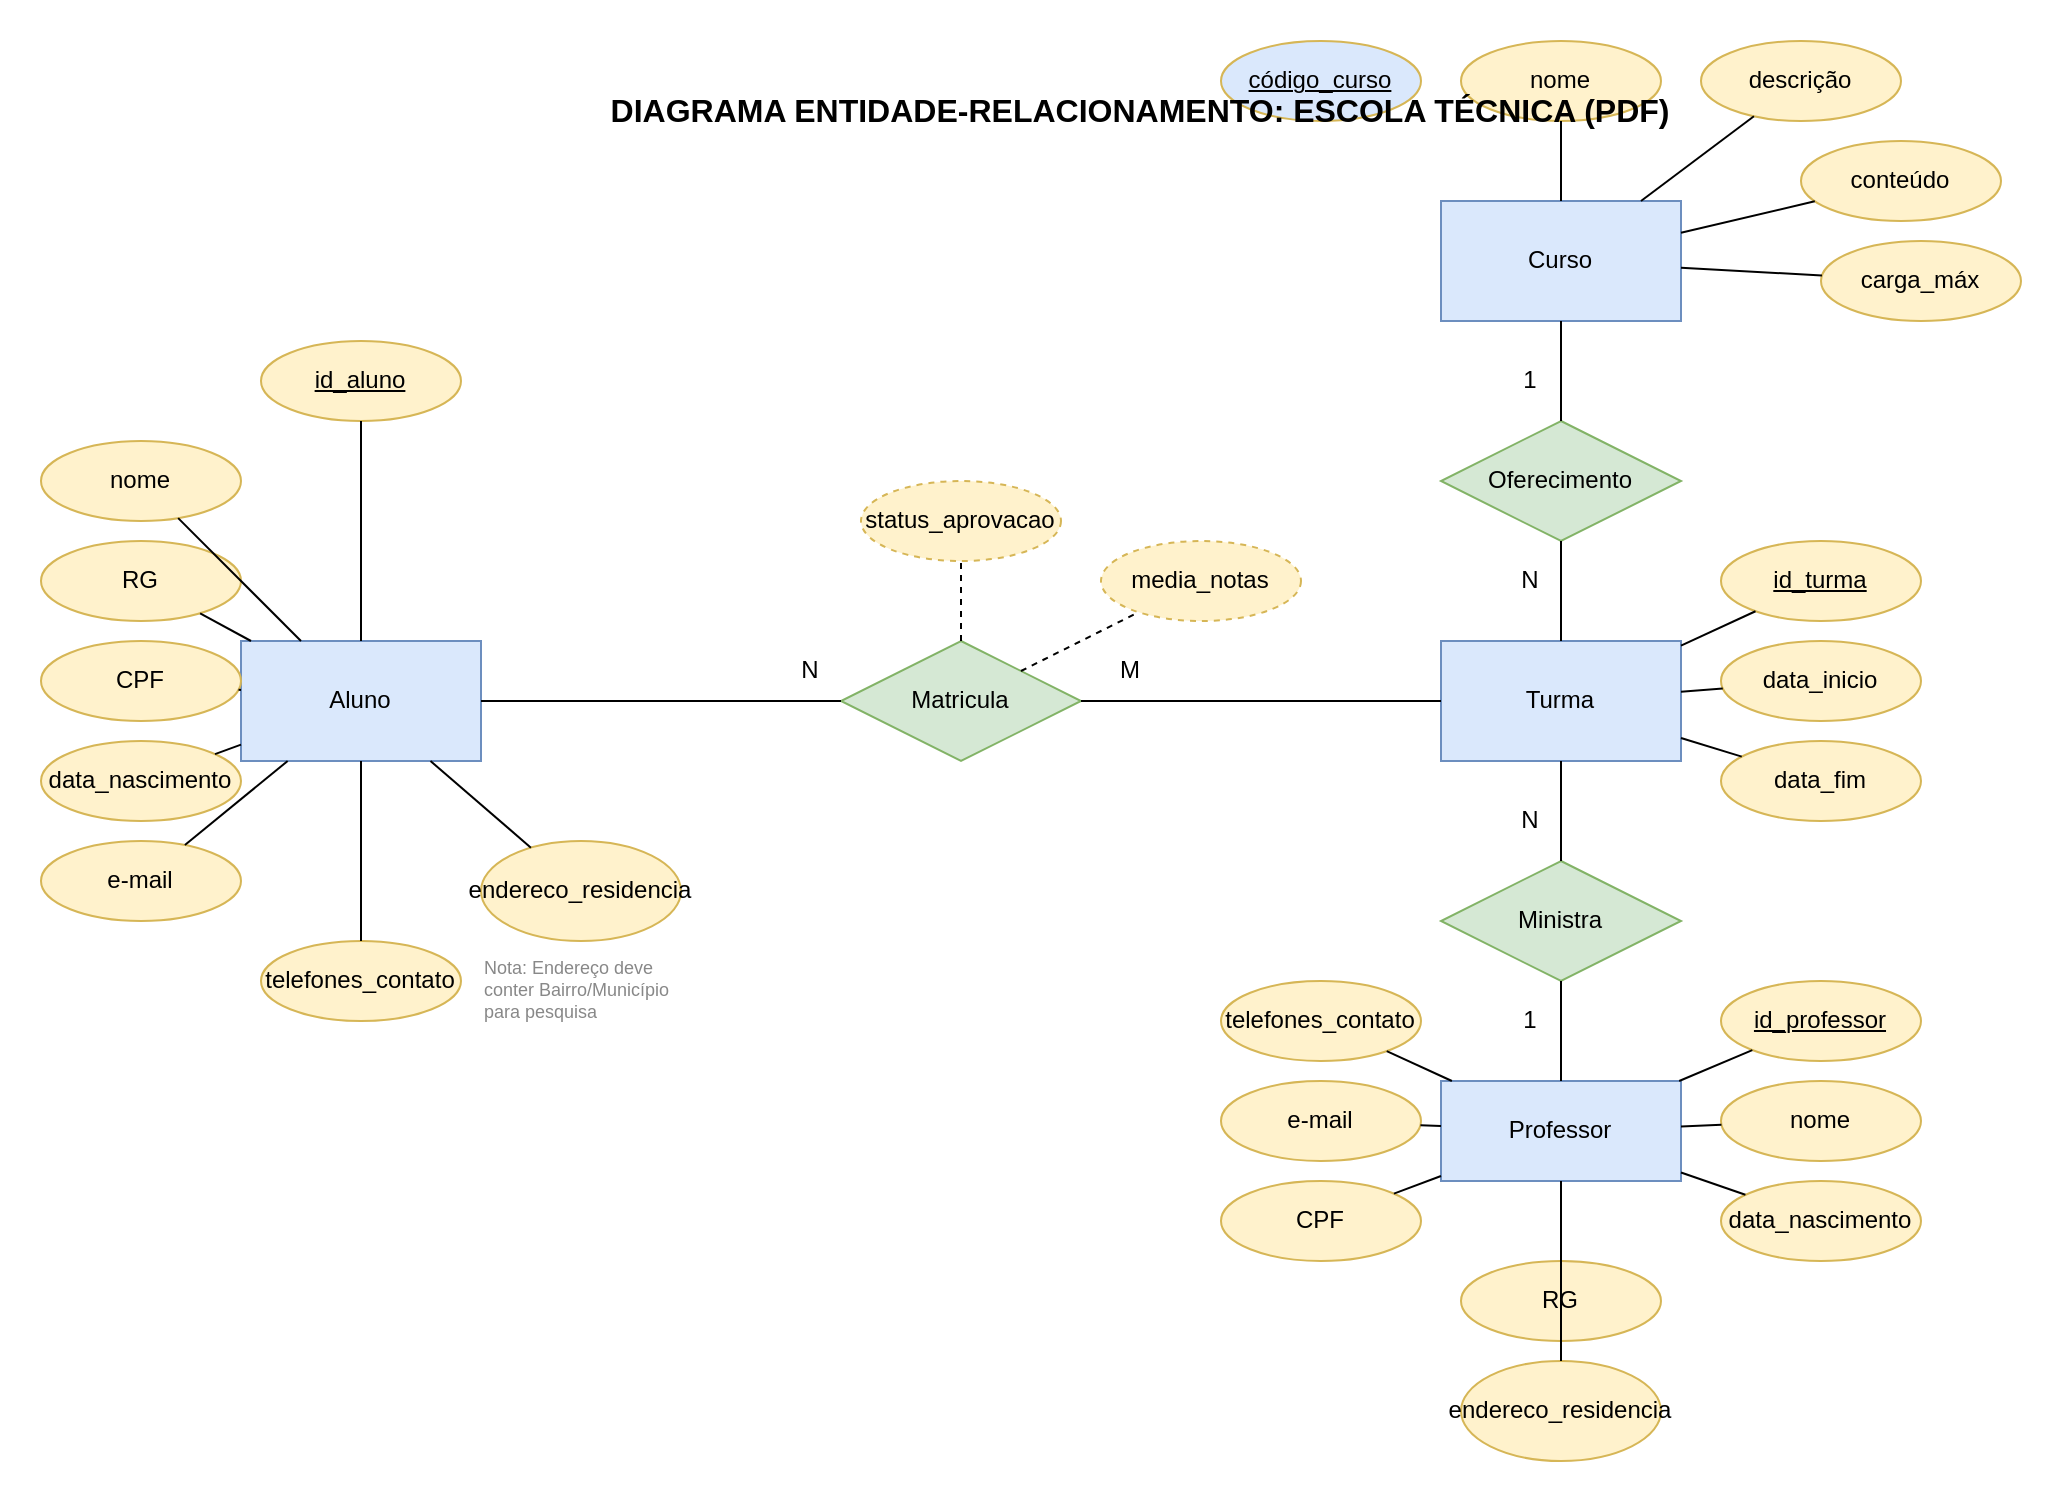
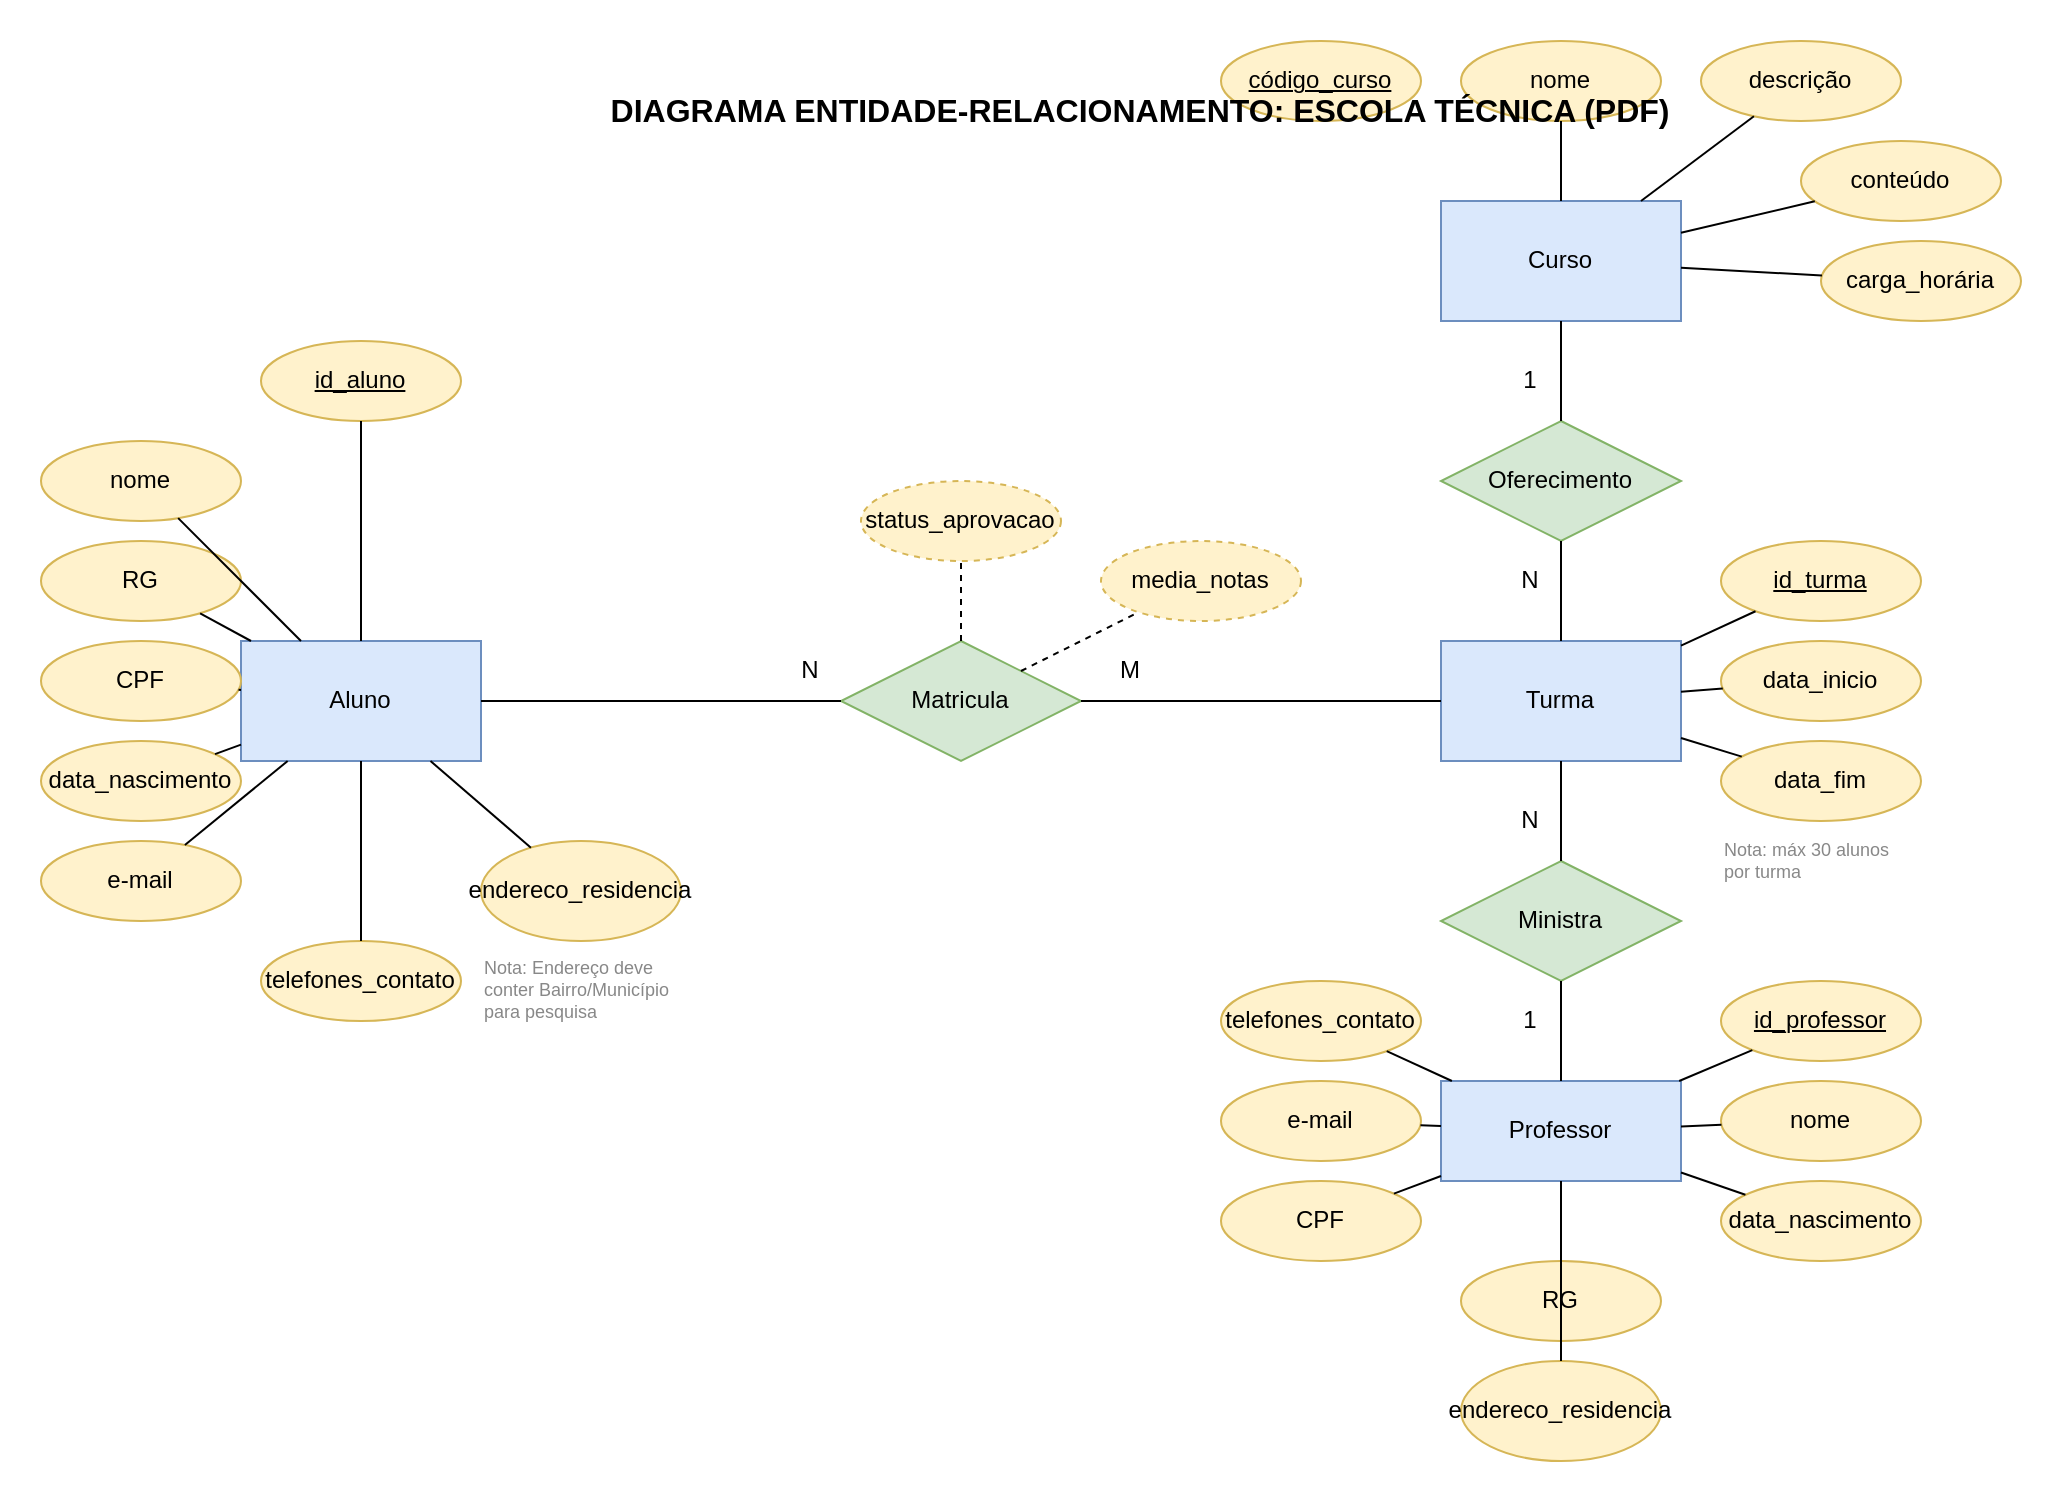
(1321, 81) -> (1321, 81)
(1921, 281) -> (1921, 281)
none -> (1821, 861)
